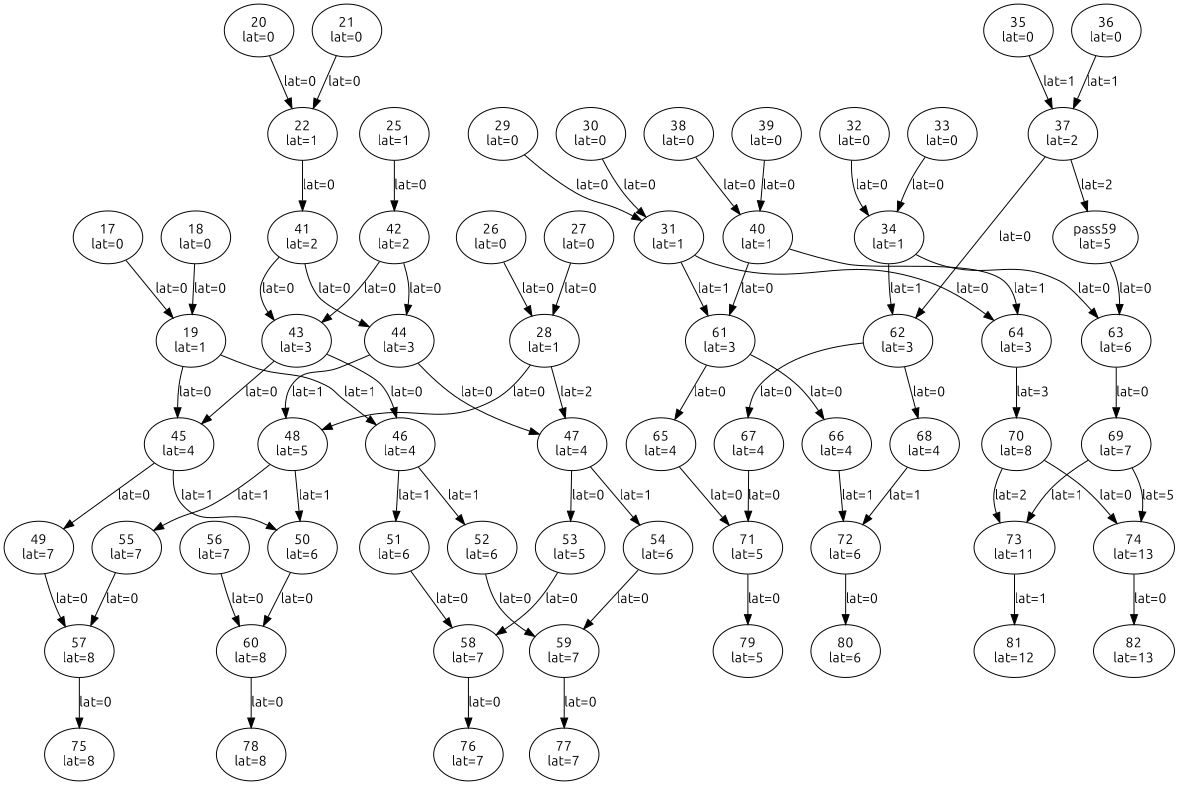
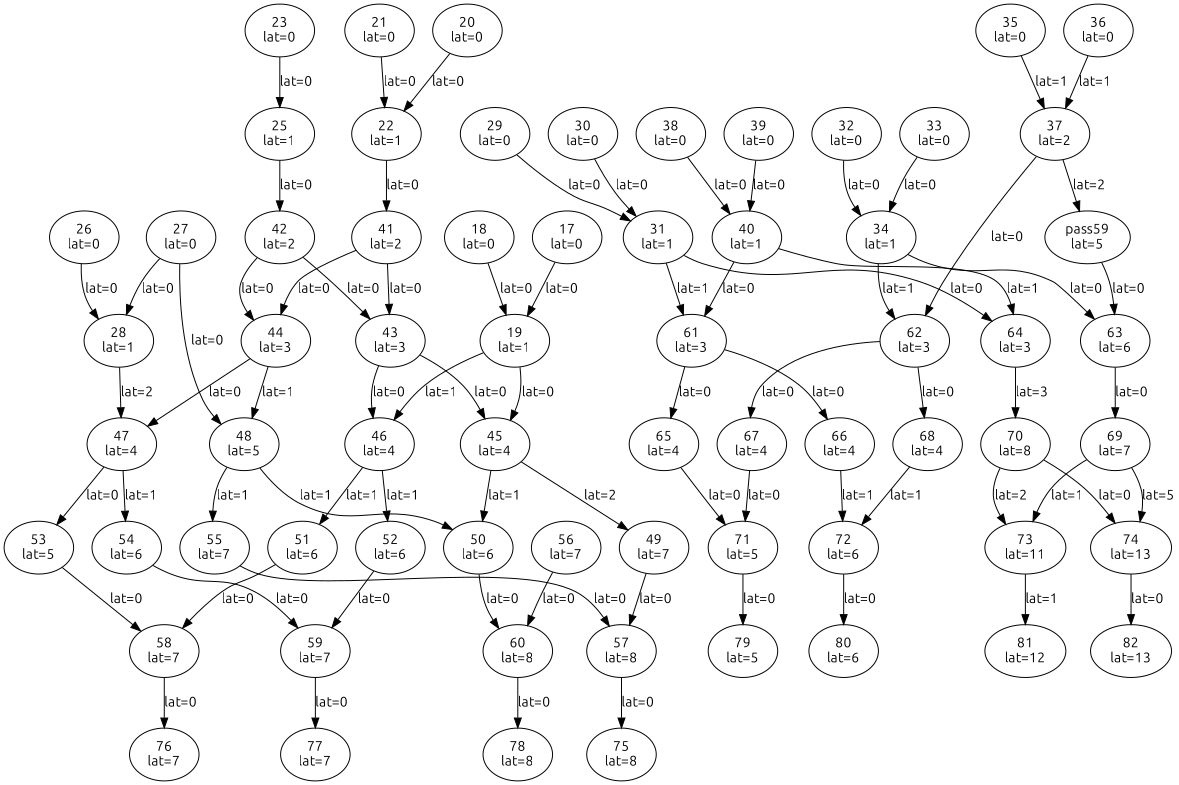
none -> (280, 30)
(439, 414) -> (186, 343)
(135, 496) -> (601, 496)
